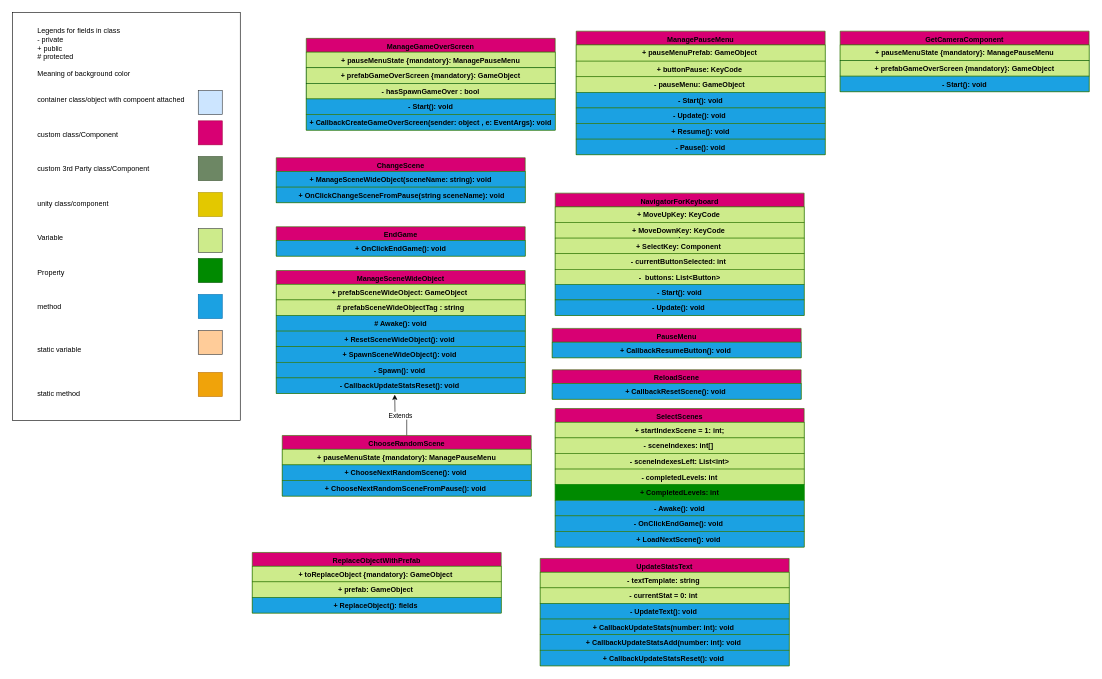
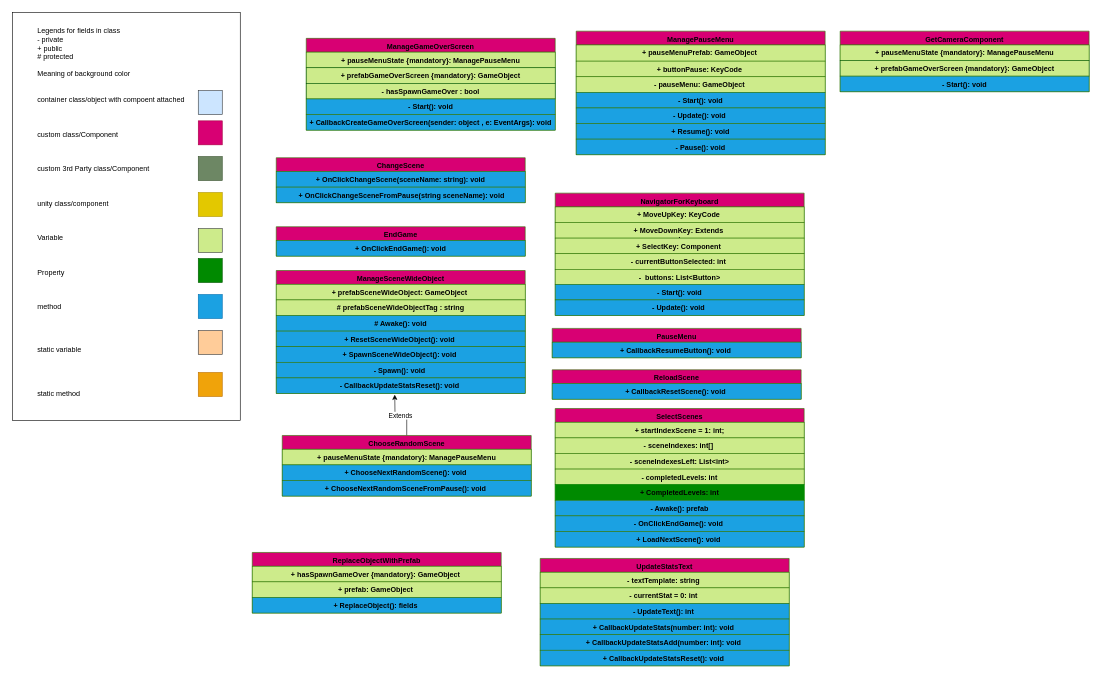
(401, 179) -> (401, 179)
(680, 230) -> (680, 230)
(680, 508) -> (680, 508)
(377, 574) -> (377, 574)
(665, 611) -> (665, 611)
